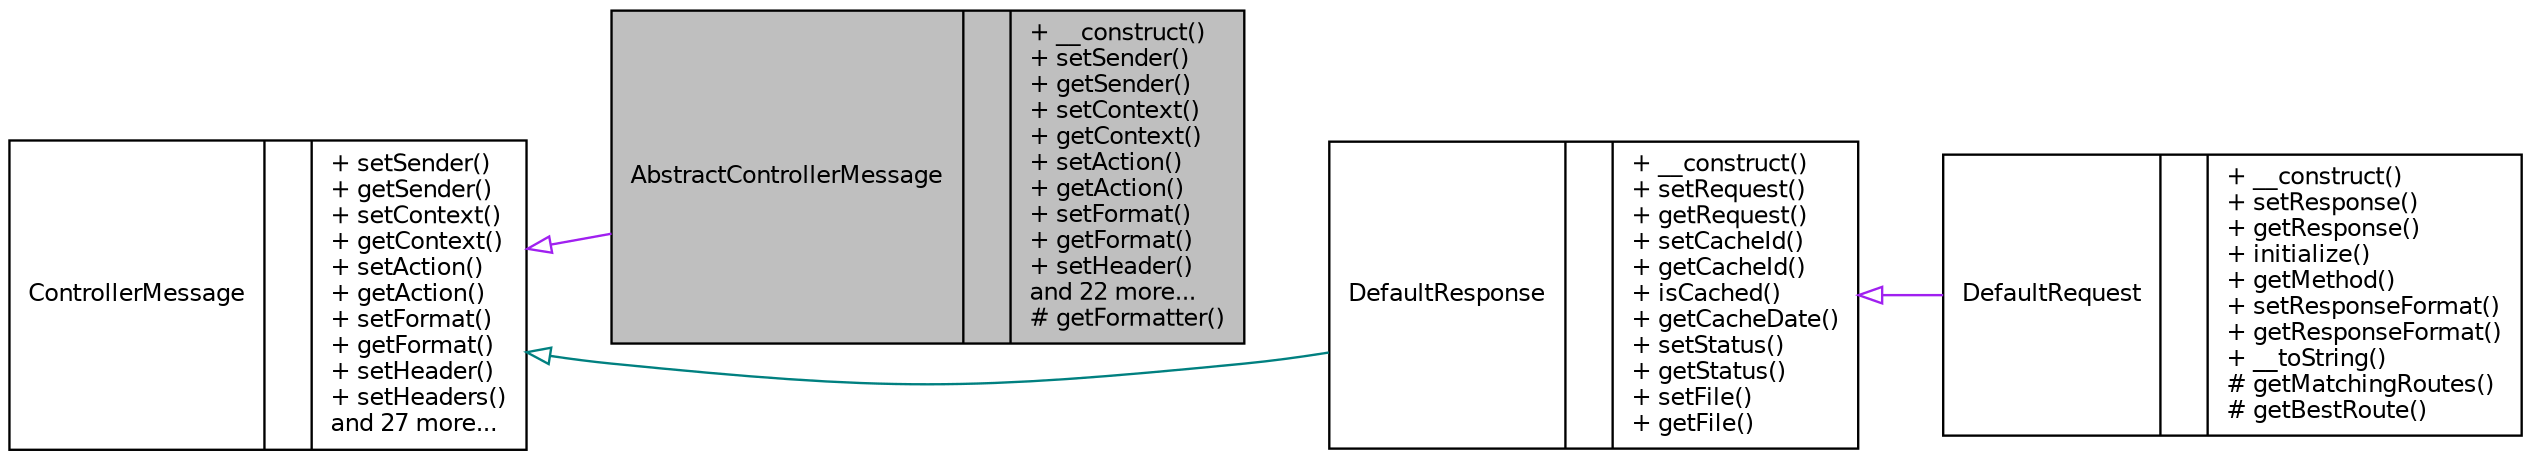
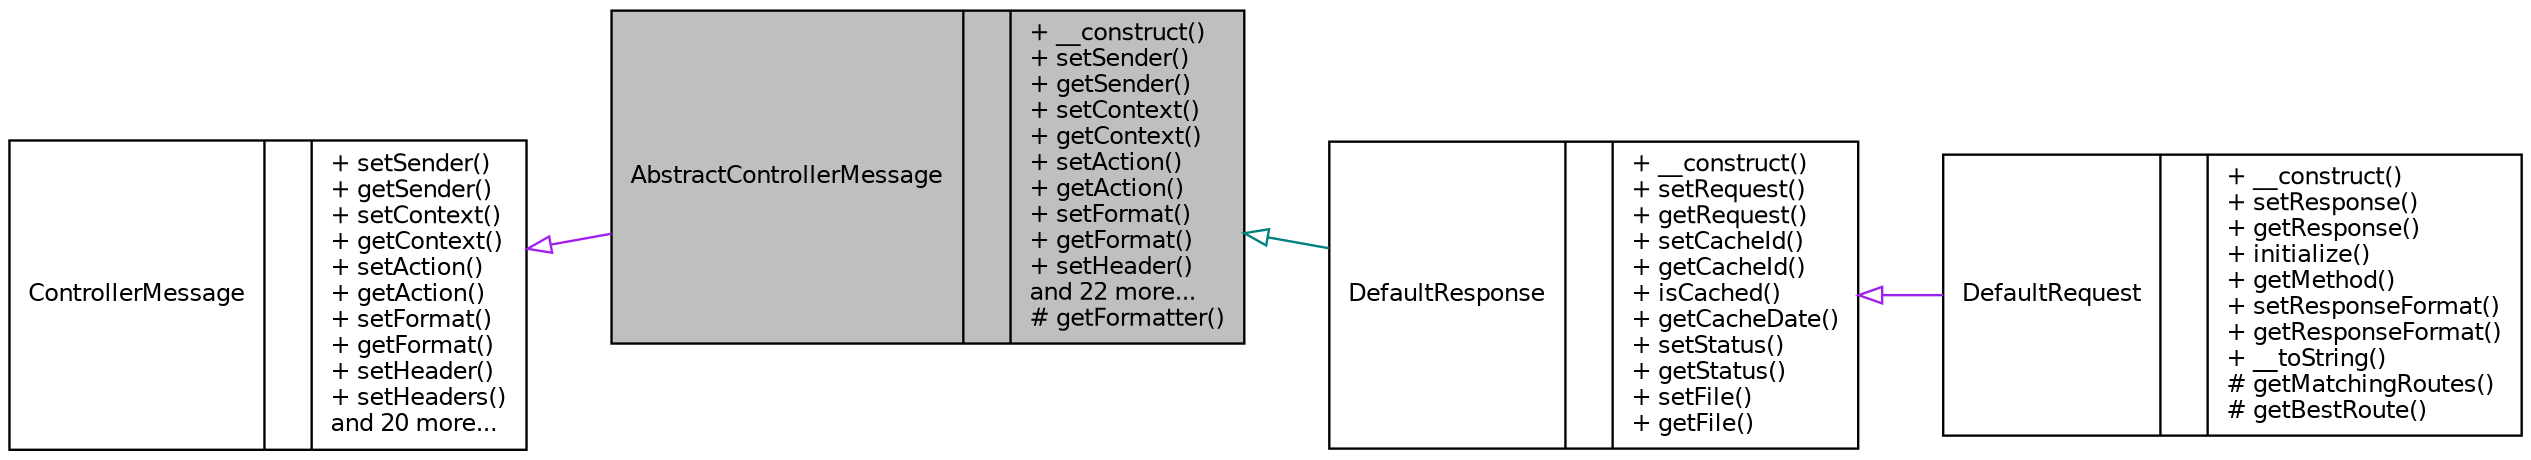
(940, 384) -> (1298, 243)
(414, 424) -> (414, 424)
